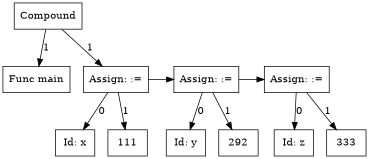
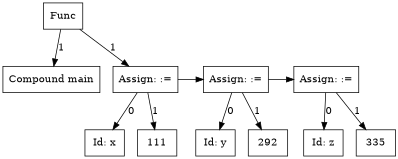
(48, 16) -> (63, 16)
(36, 79) -> (51, 79)
(346, 143) -> (376, 143)
